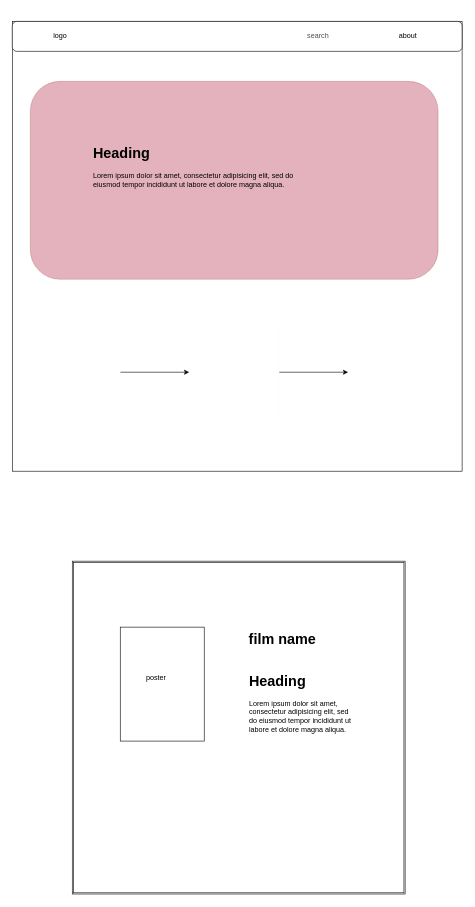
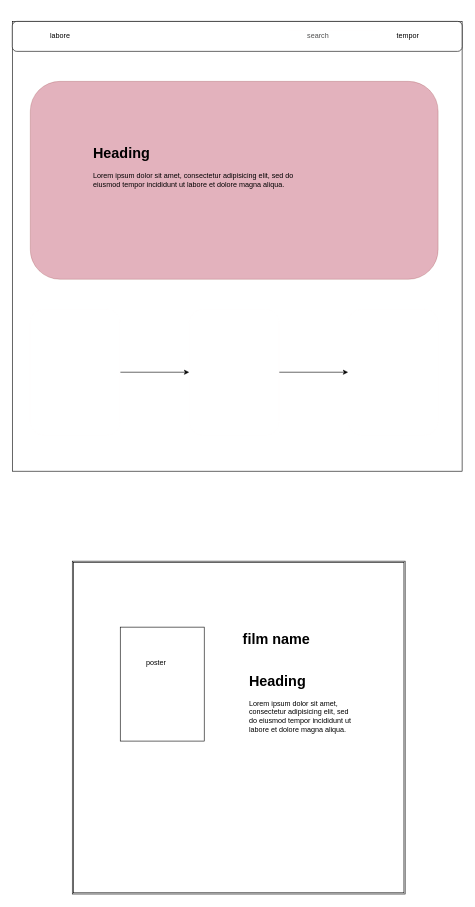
(60, 36) -> (60, 36)
(408, 36) -> (408, 36)
(282, 639) -> (276, 639)
(156, 678) -> (156, 663)
